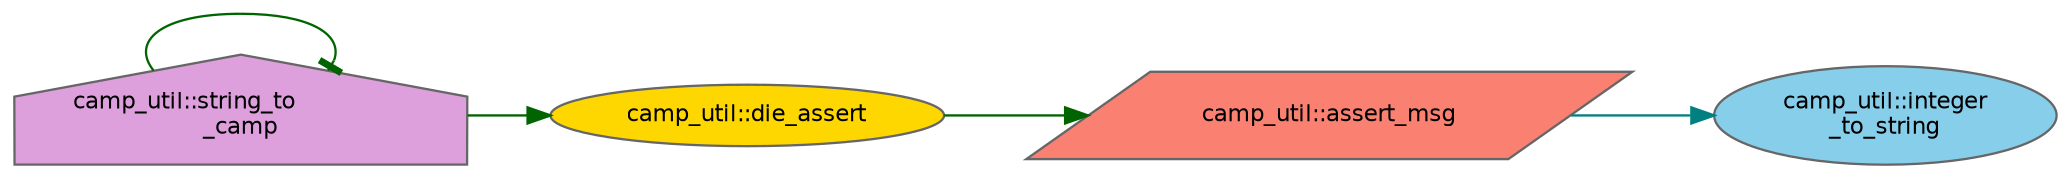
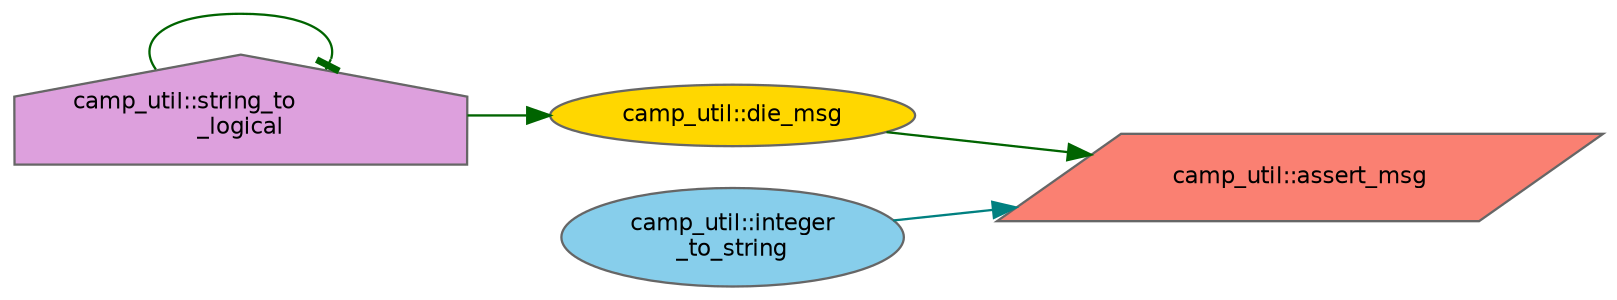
(241, 115) -> (241, 115)
(747, 115) -> (733, 115)
(1631, 115) -> (943, 215)
